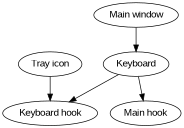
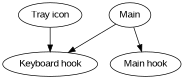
(136, 15) -> none
(136, 64) -> (130, 15)
